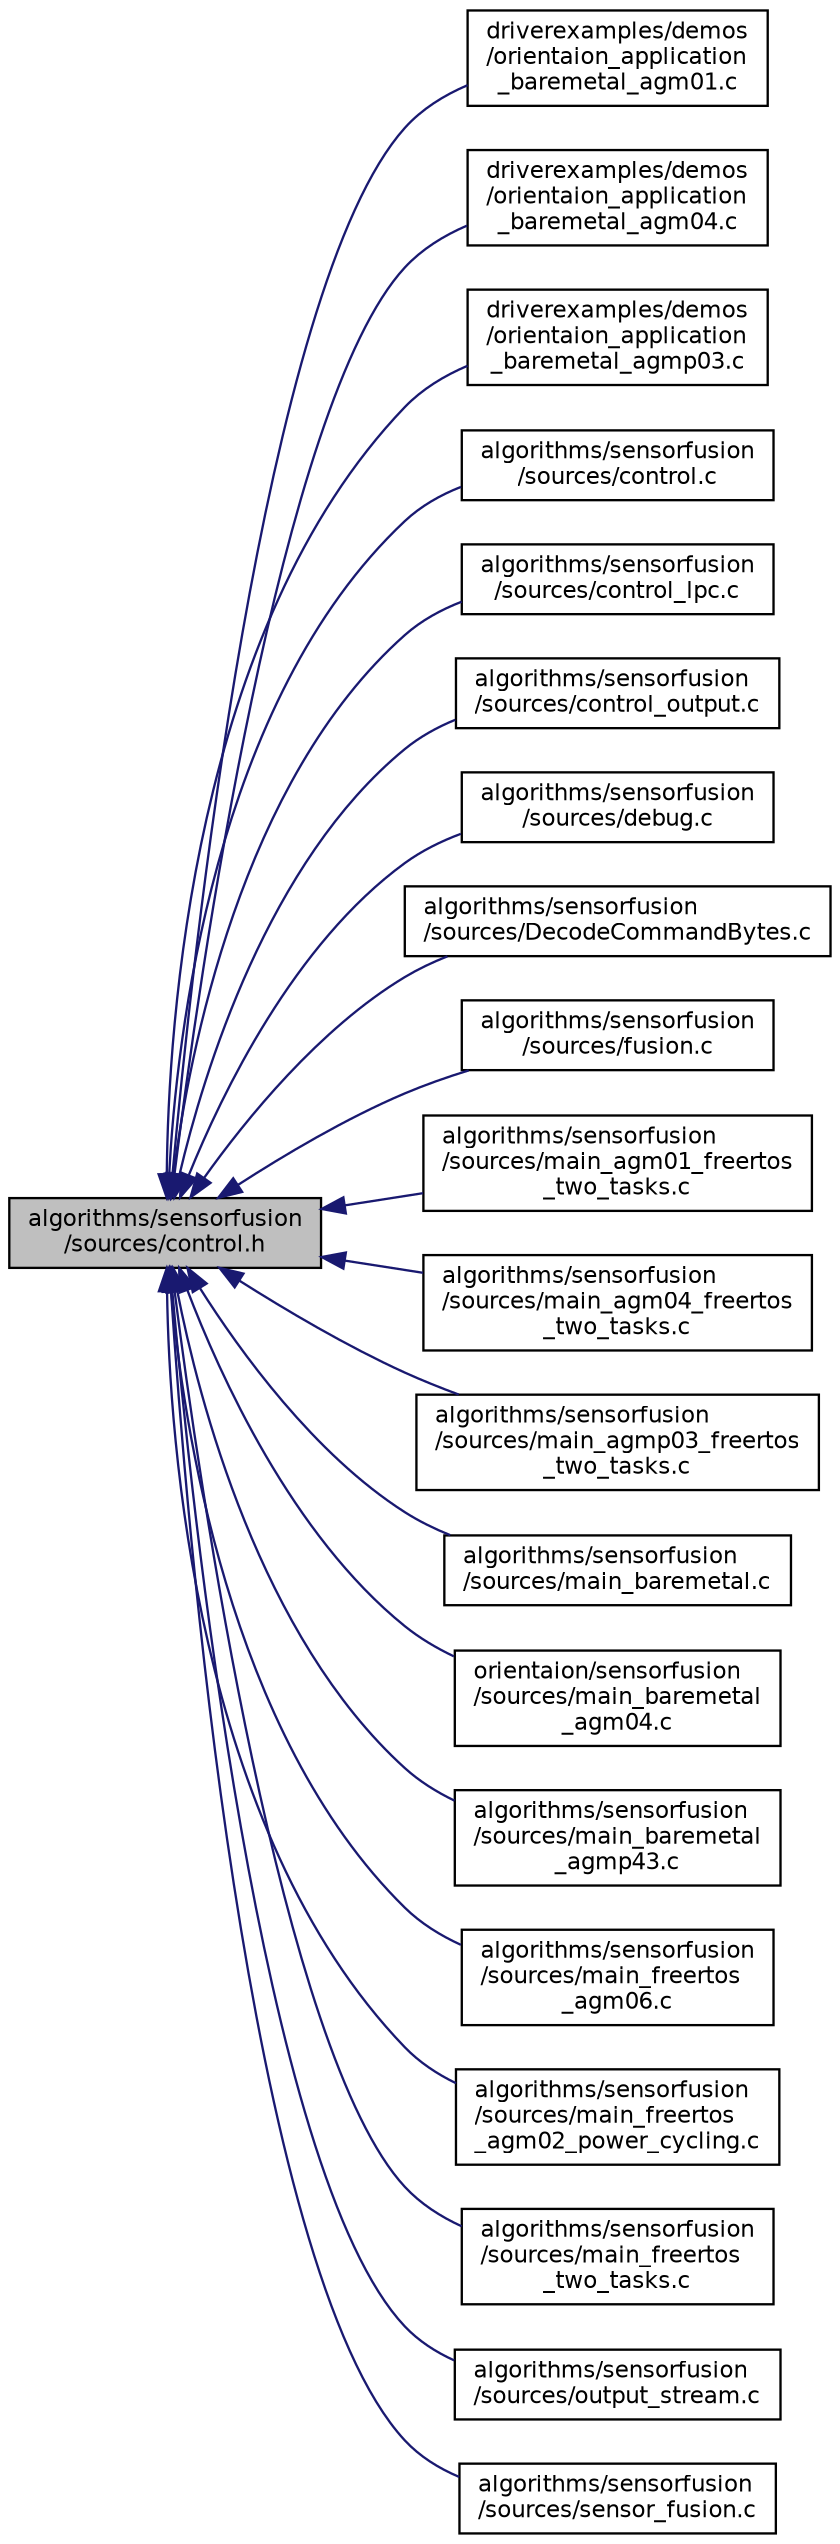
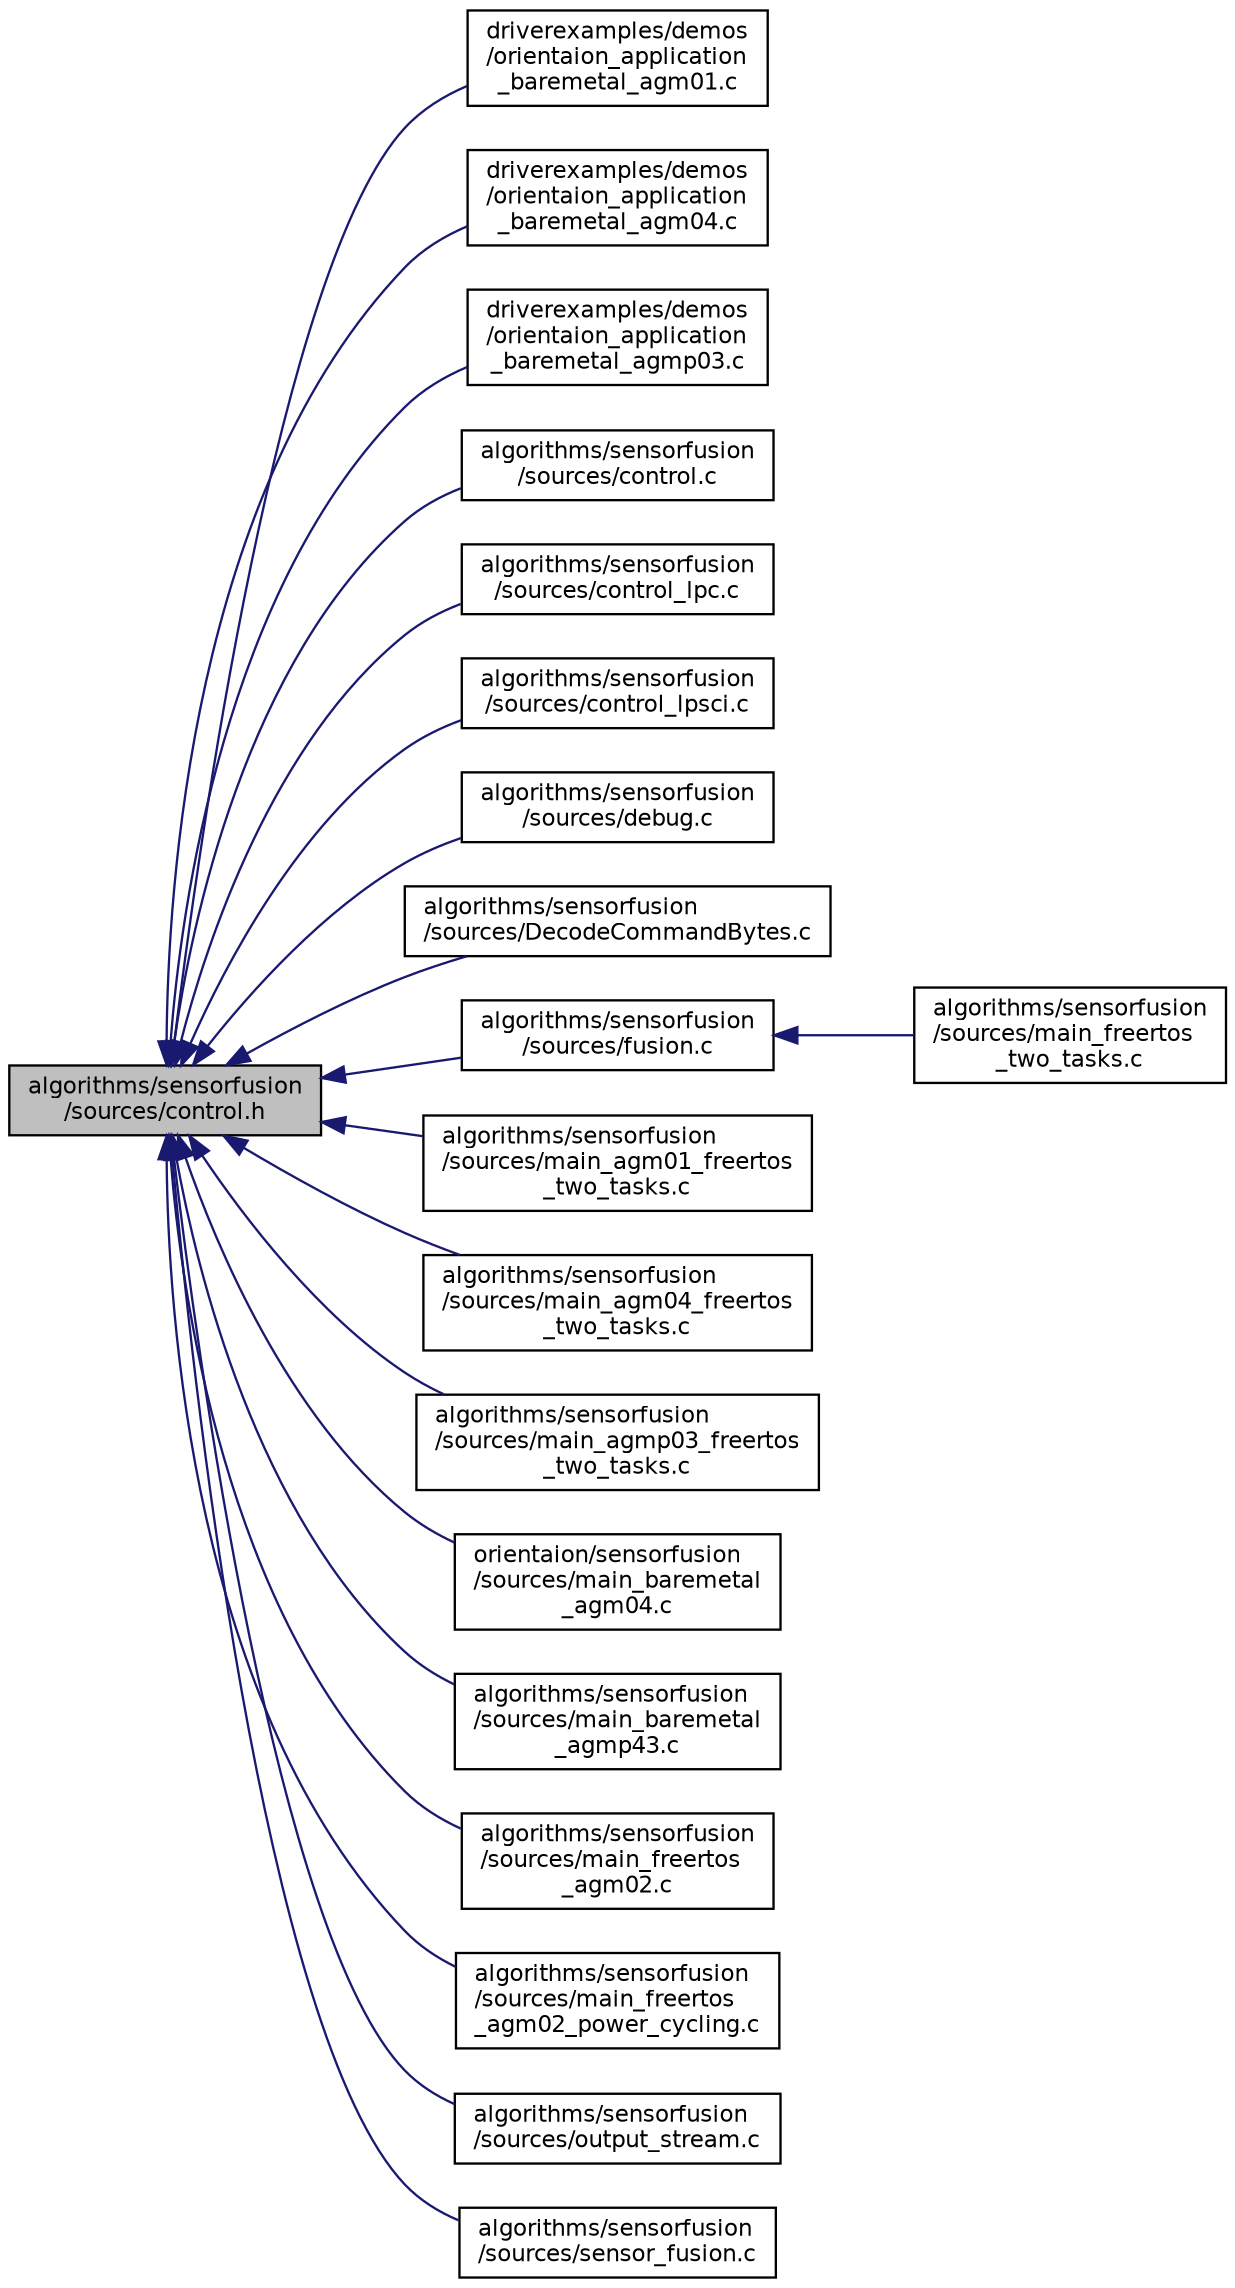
(618, 693) -> (618, 693)
(618, 1570) -> none
(243, 1712) -> (856, 1035)
(618, 1977) -> (618, 1861)
